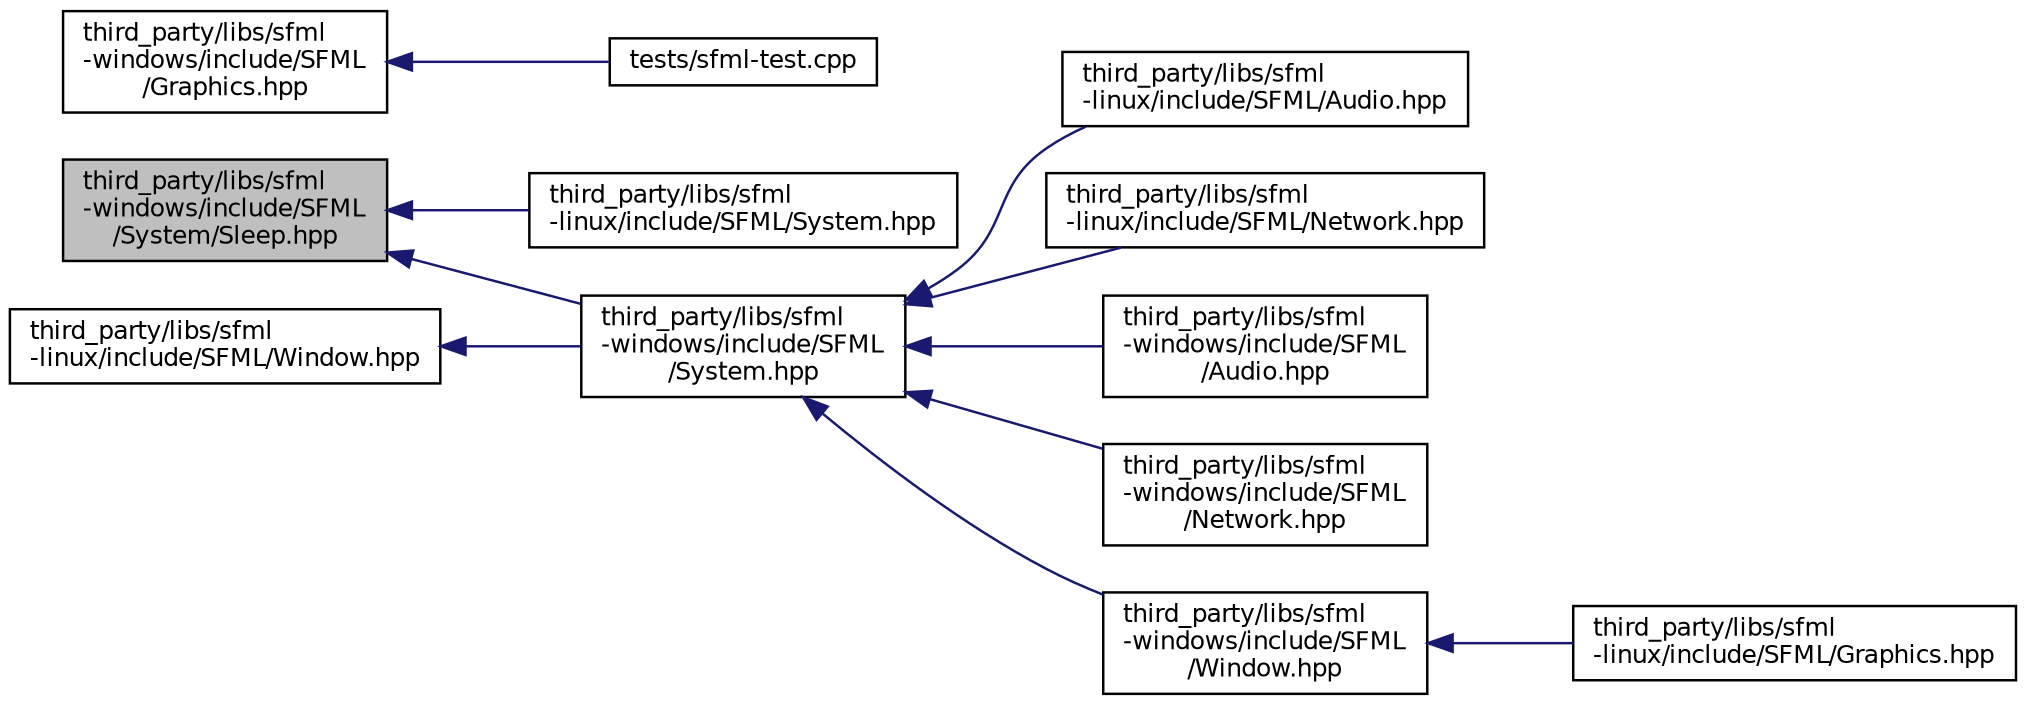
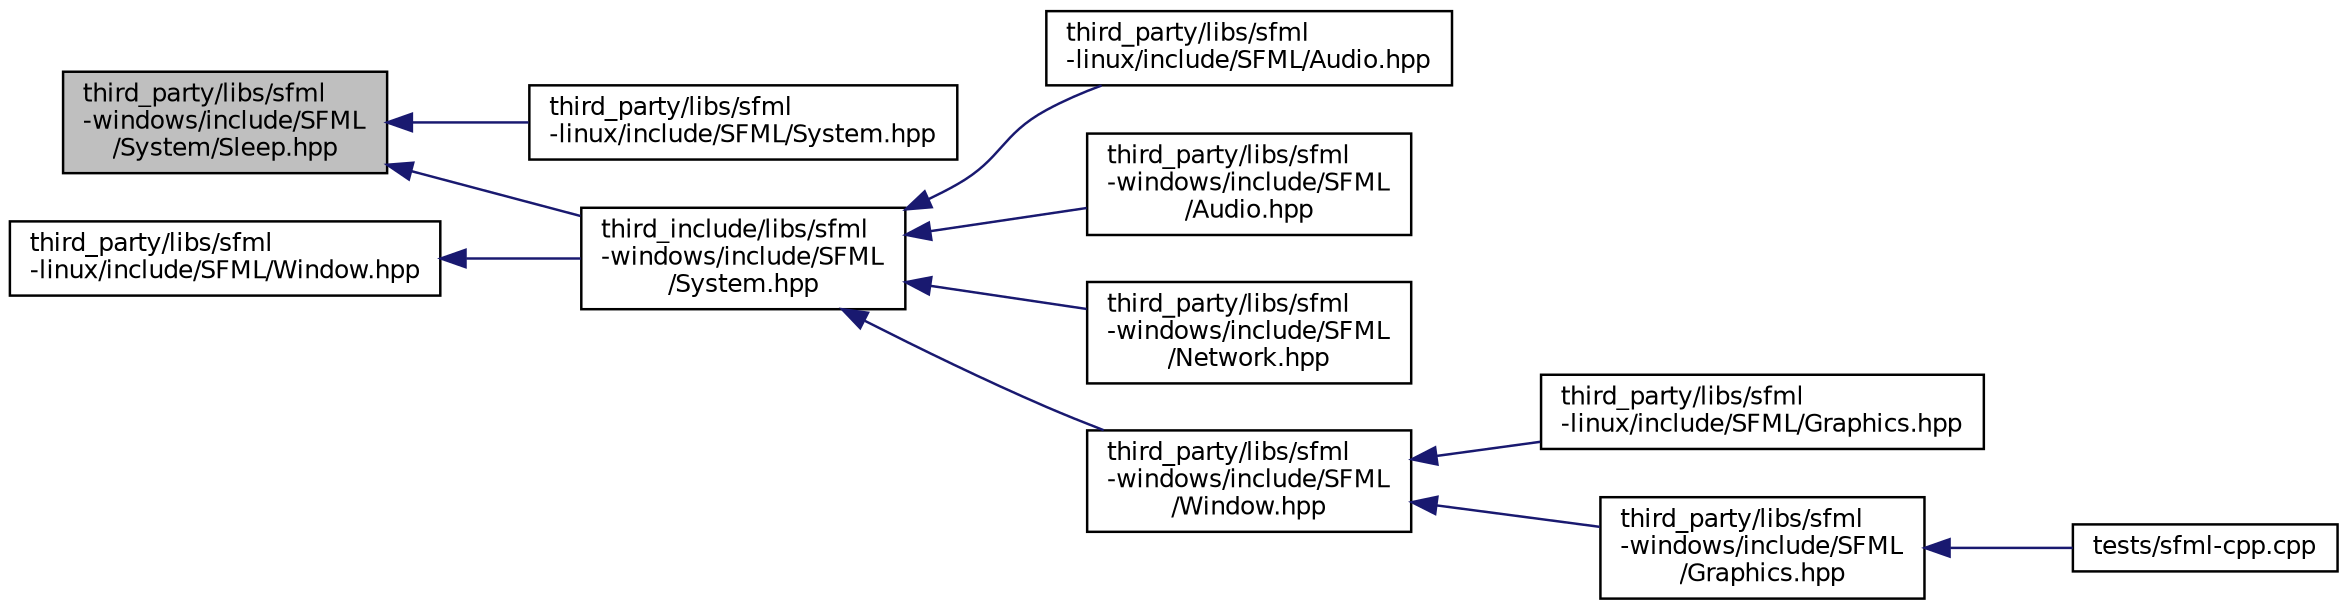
(743, 62) -> (2205, 548)
(1265, 210) -> none
(743, 346) -> (743, 258)
none -> (1518, 516)
